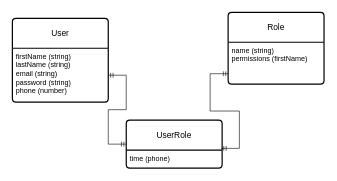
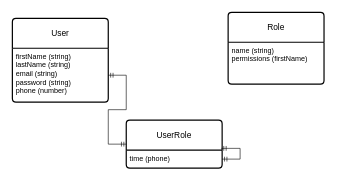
(210, 86) -> (240, 156)
